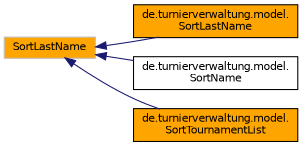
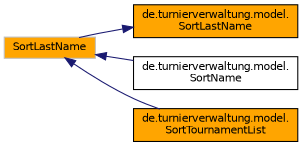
(132, 42) -> (101, 33)
